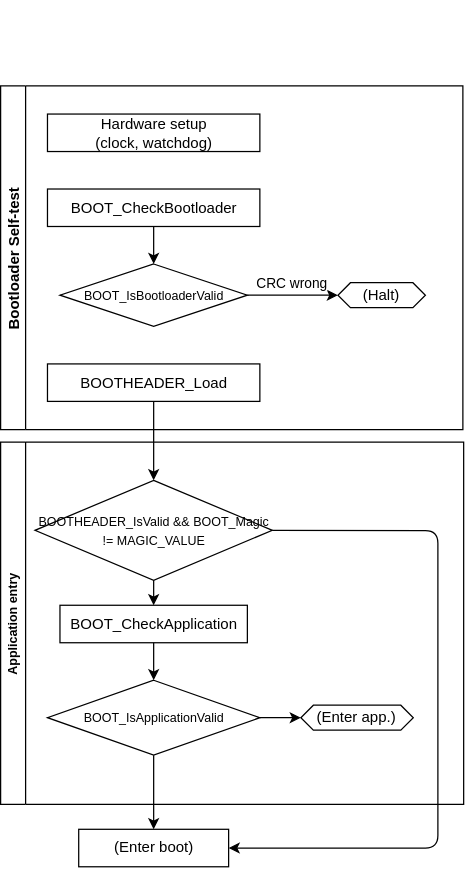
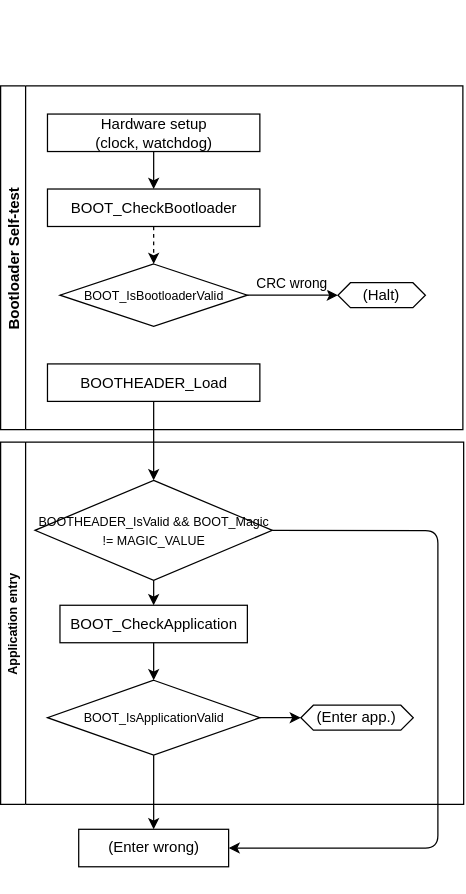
none -> (154, 166)
(154, 242) -> (154, 242)
(154, 848) -> (154, 848)
